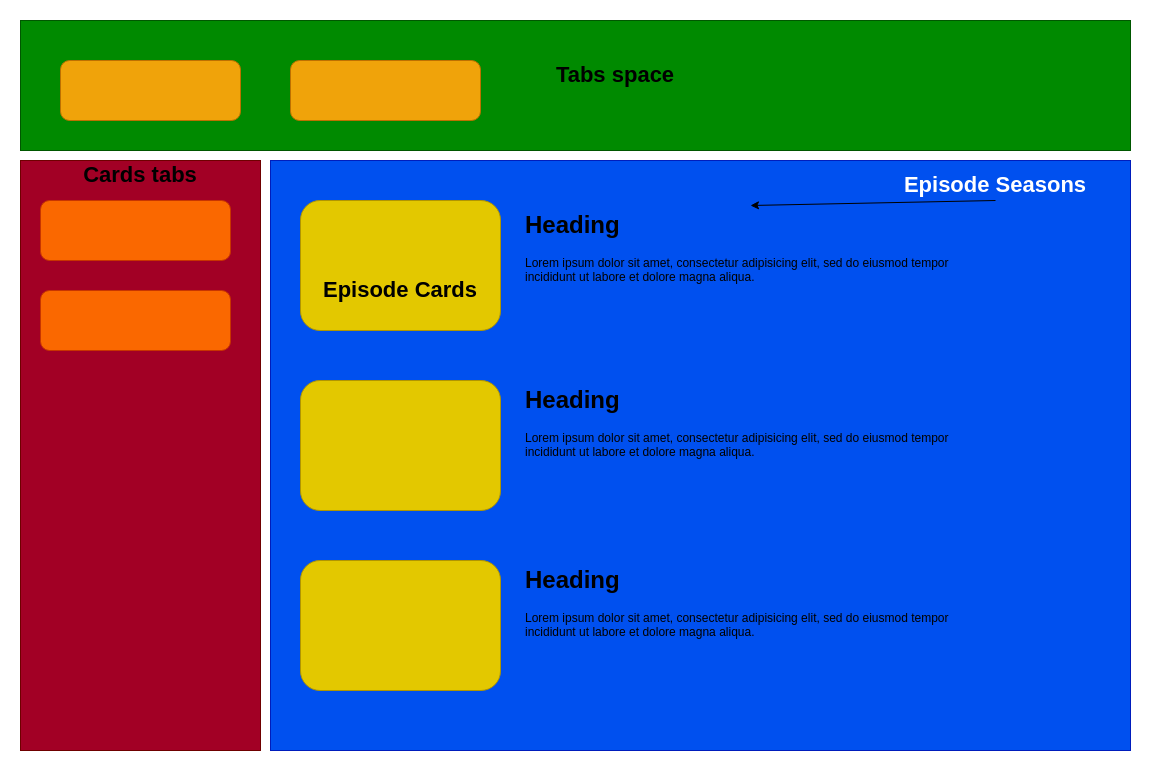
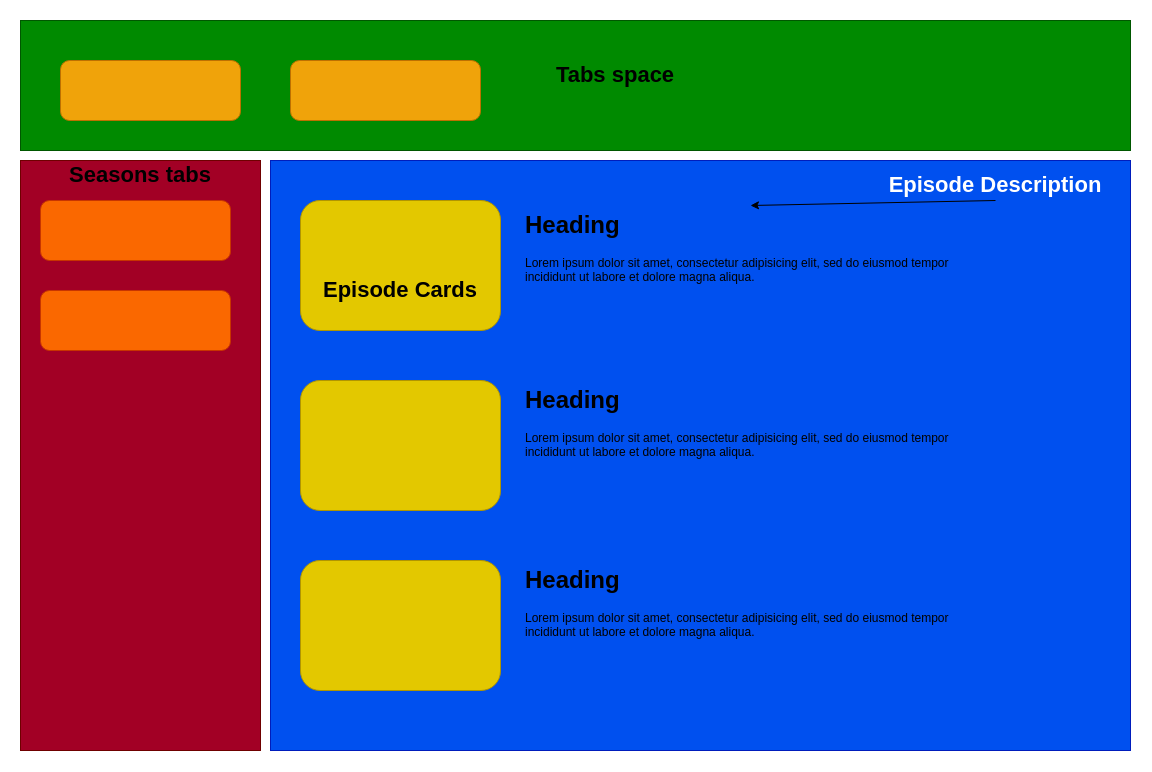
(141, 176) -> (141, 176)
(996, 186) -> (996, 186)
